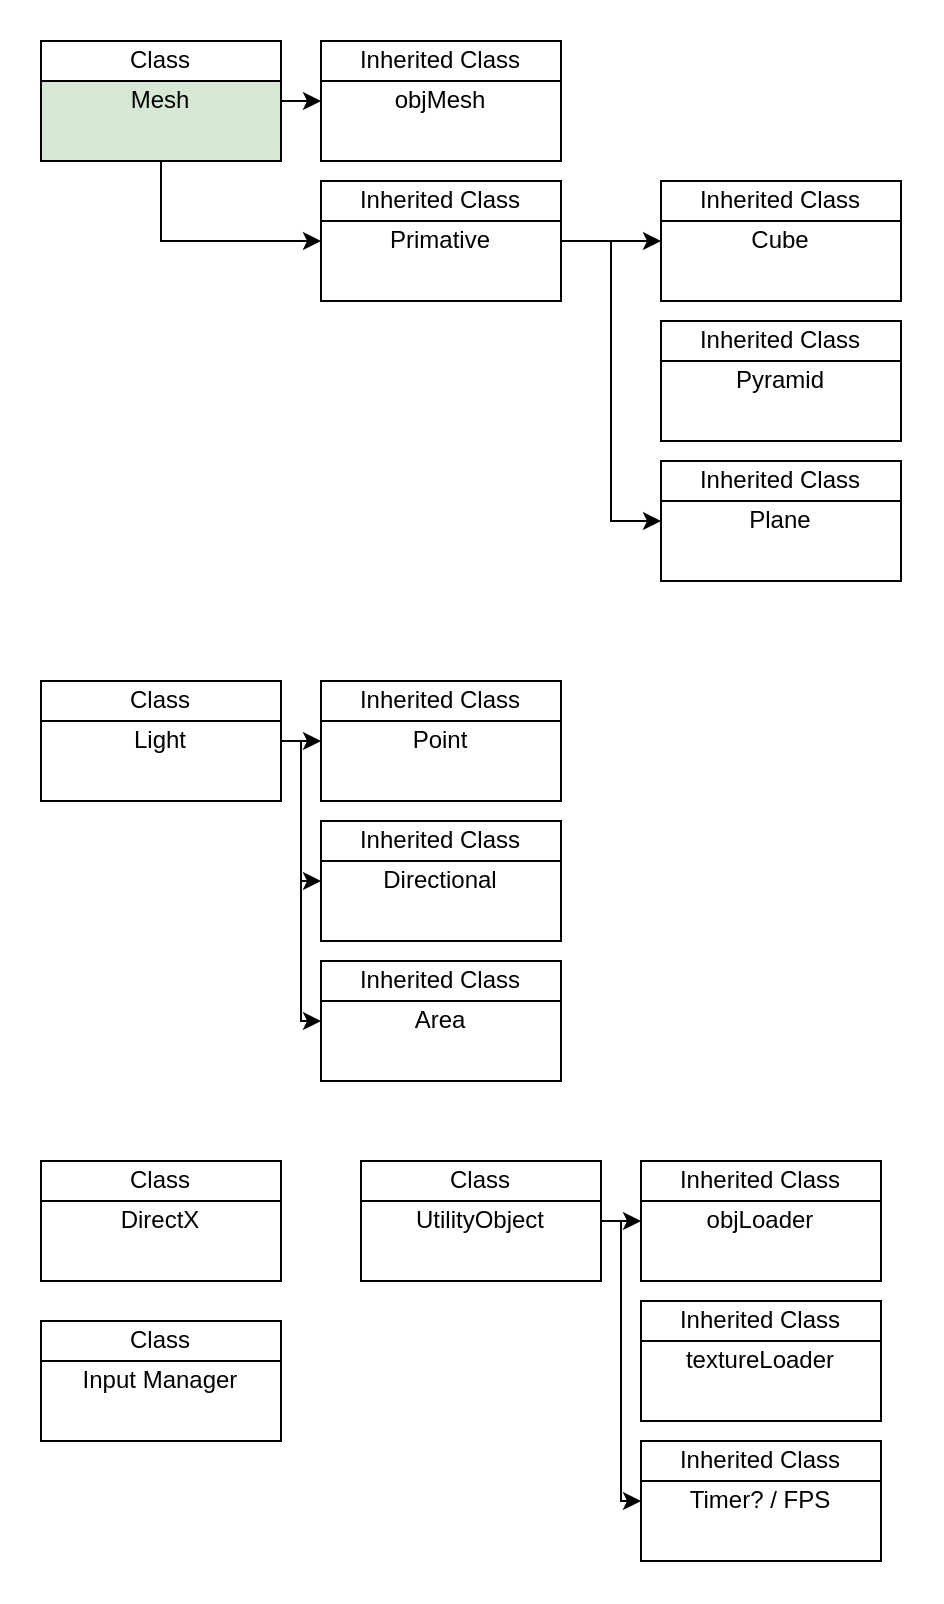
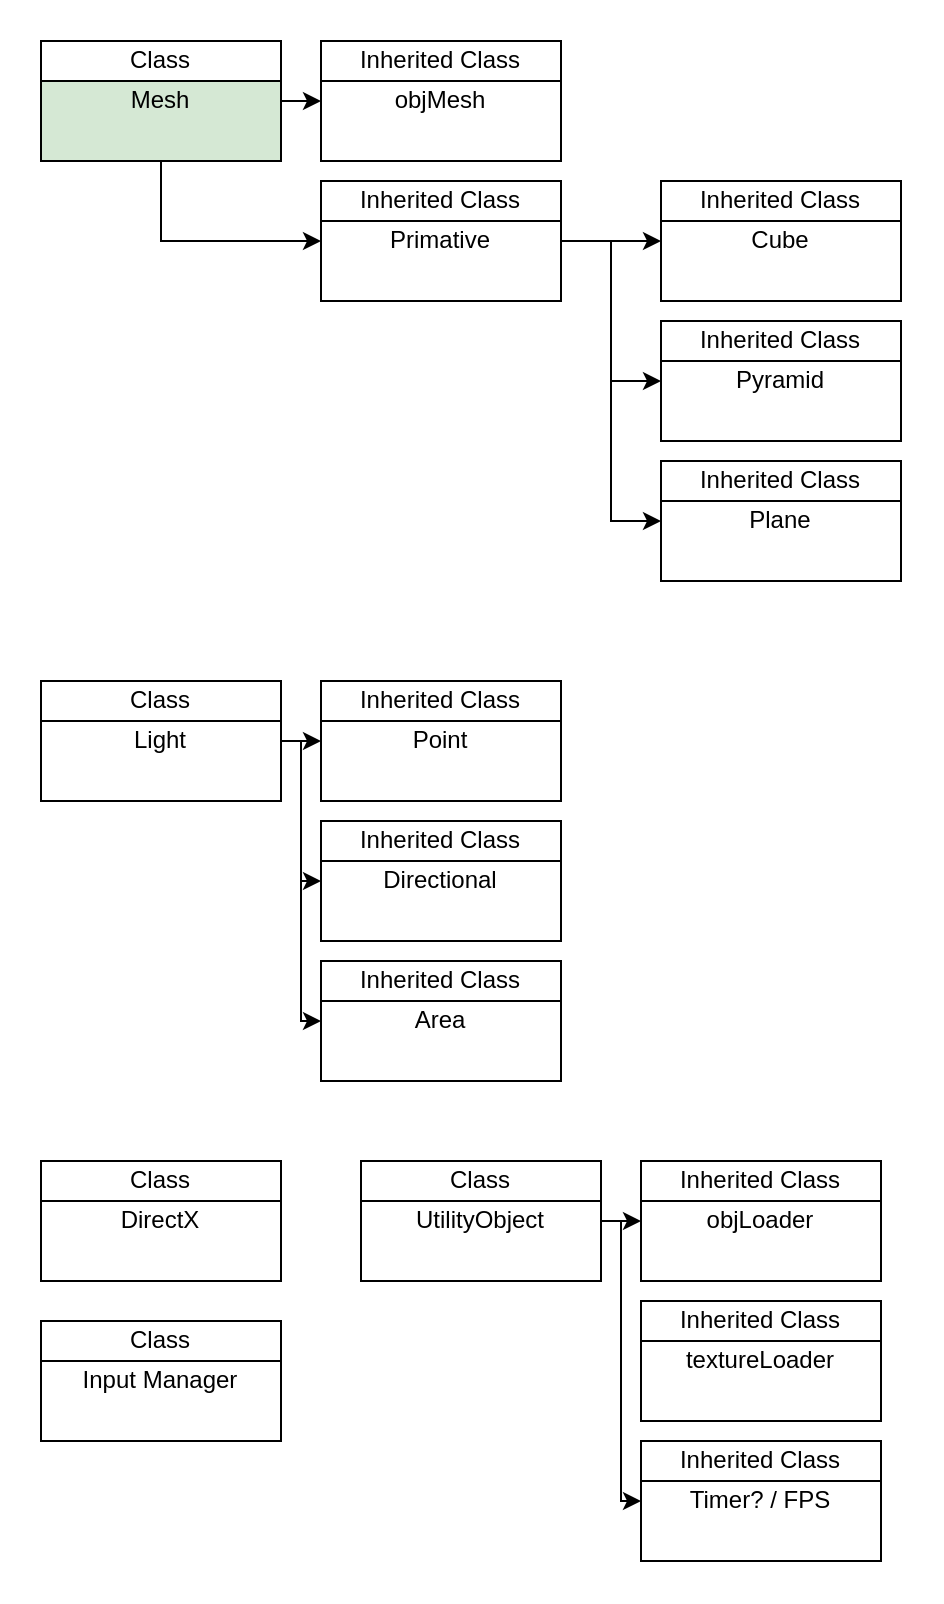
none -> (631, 381)
